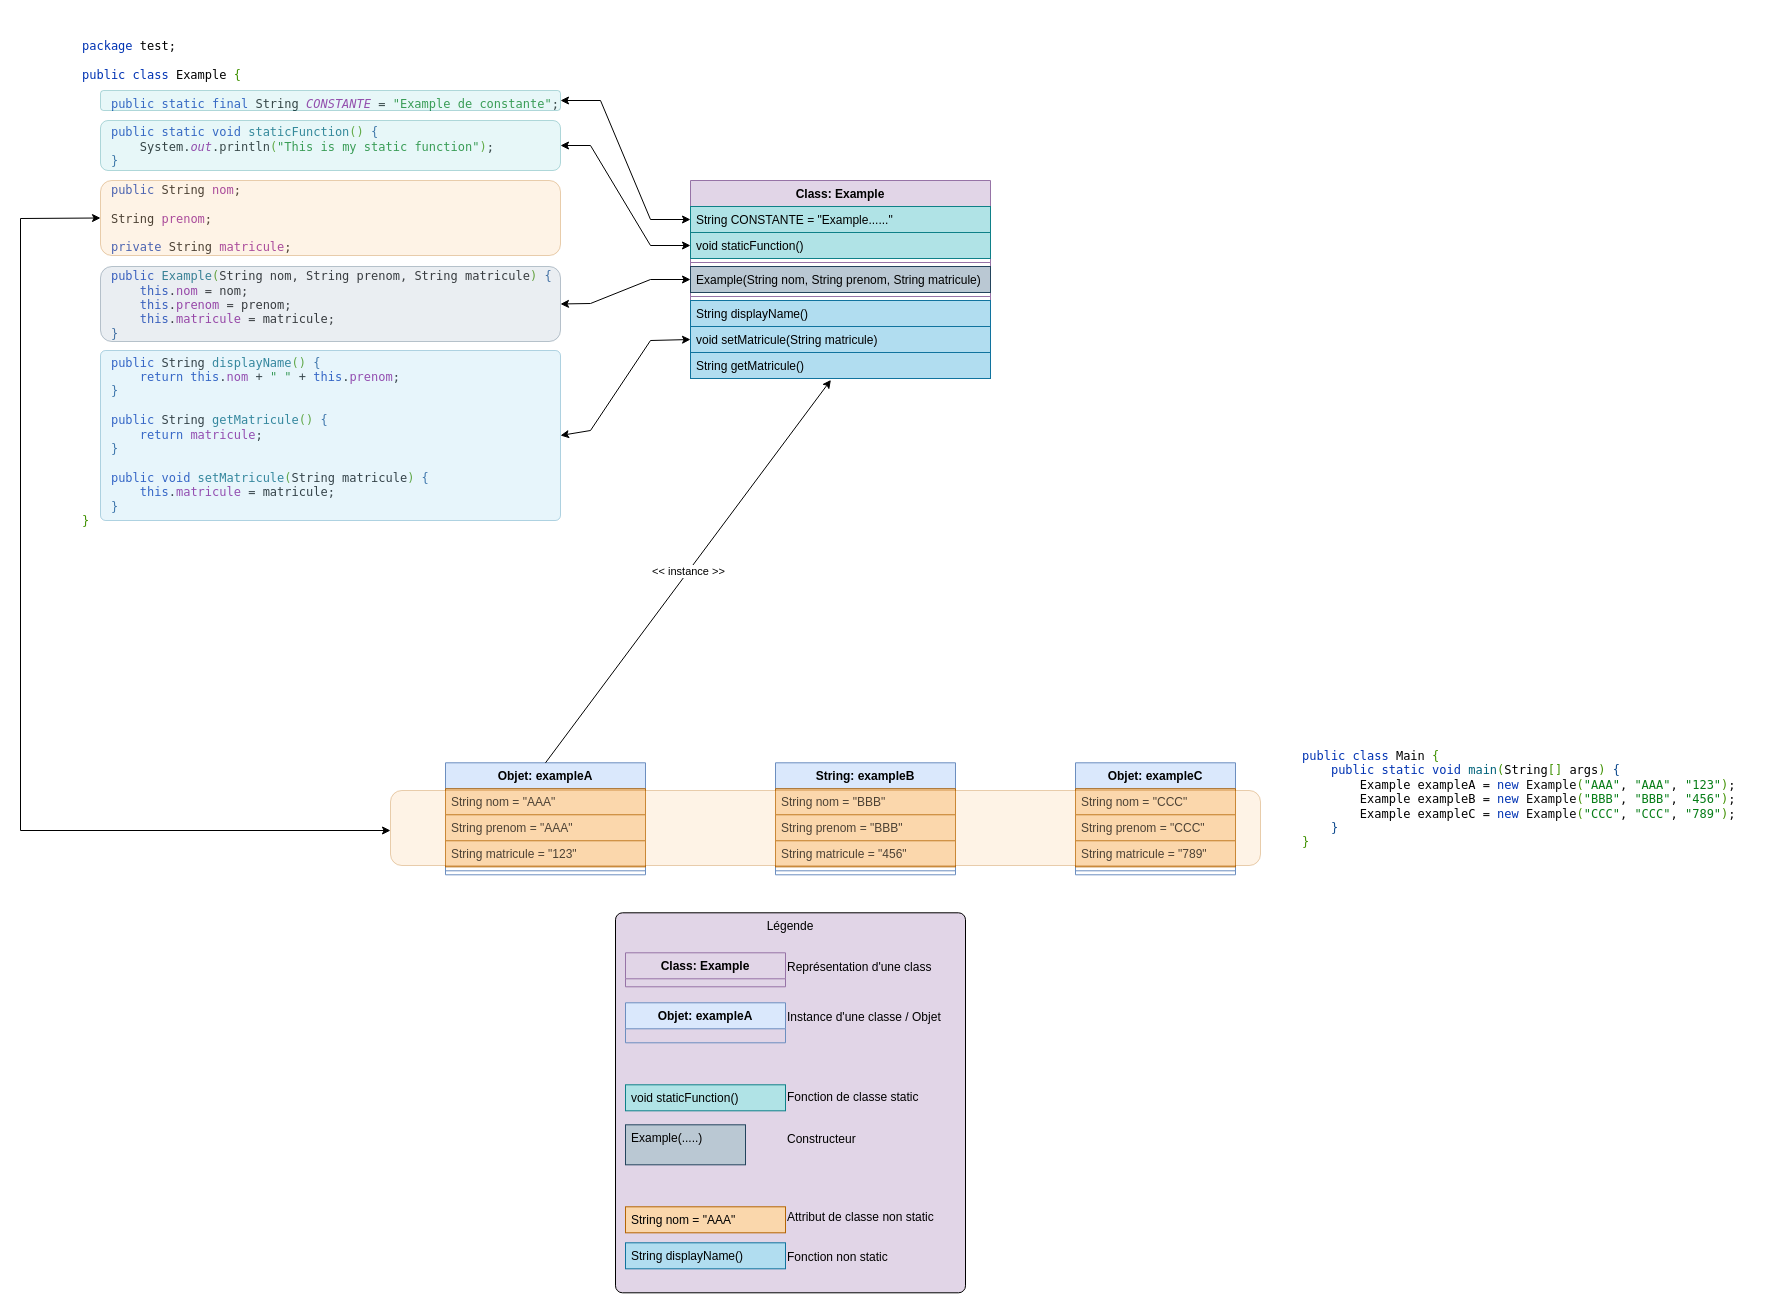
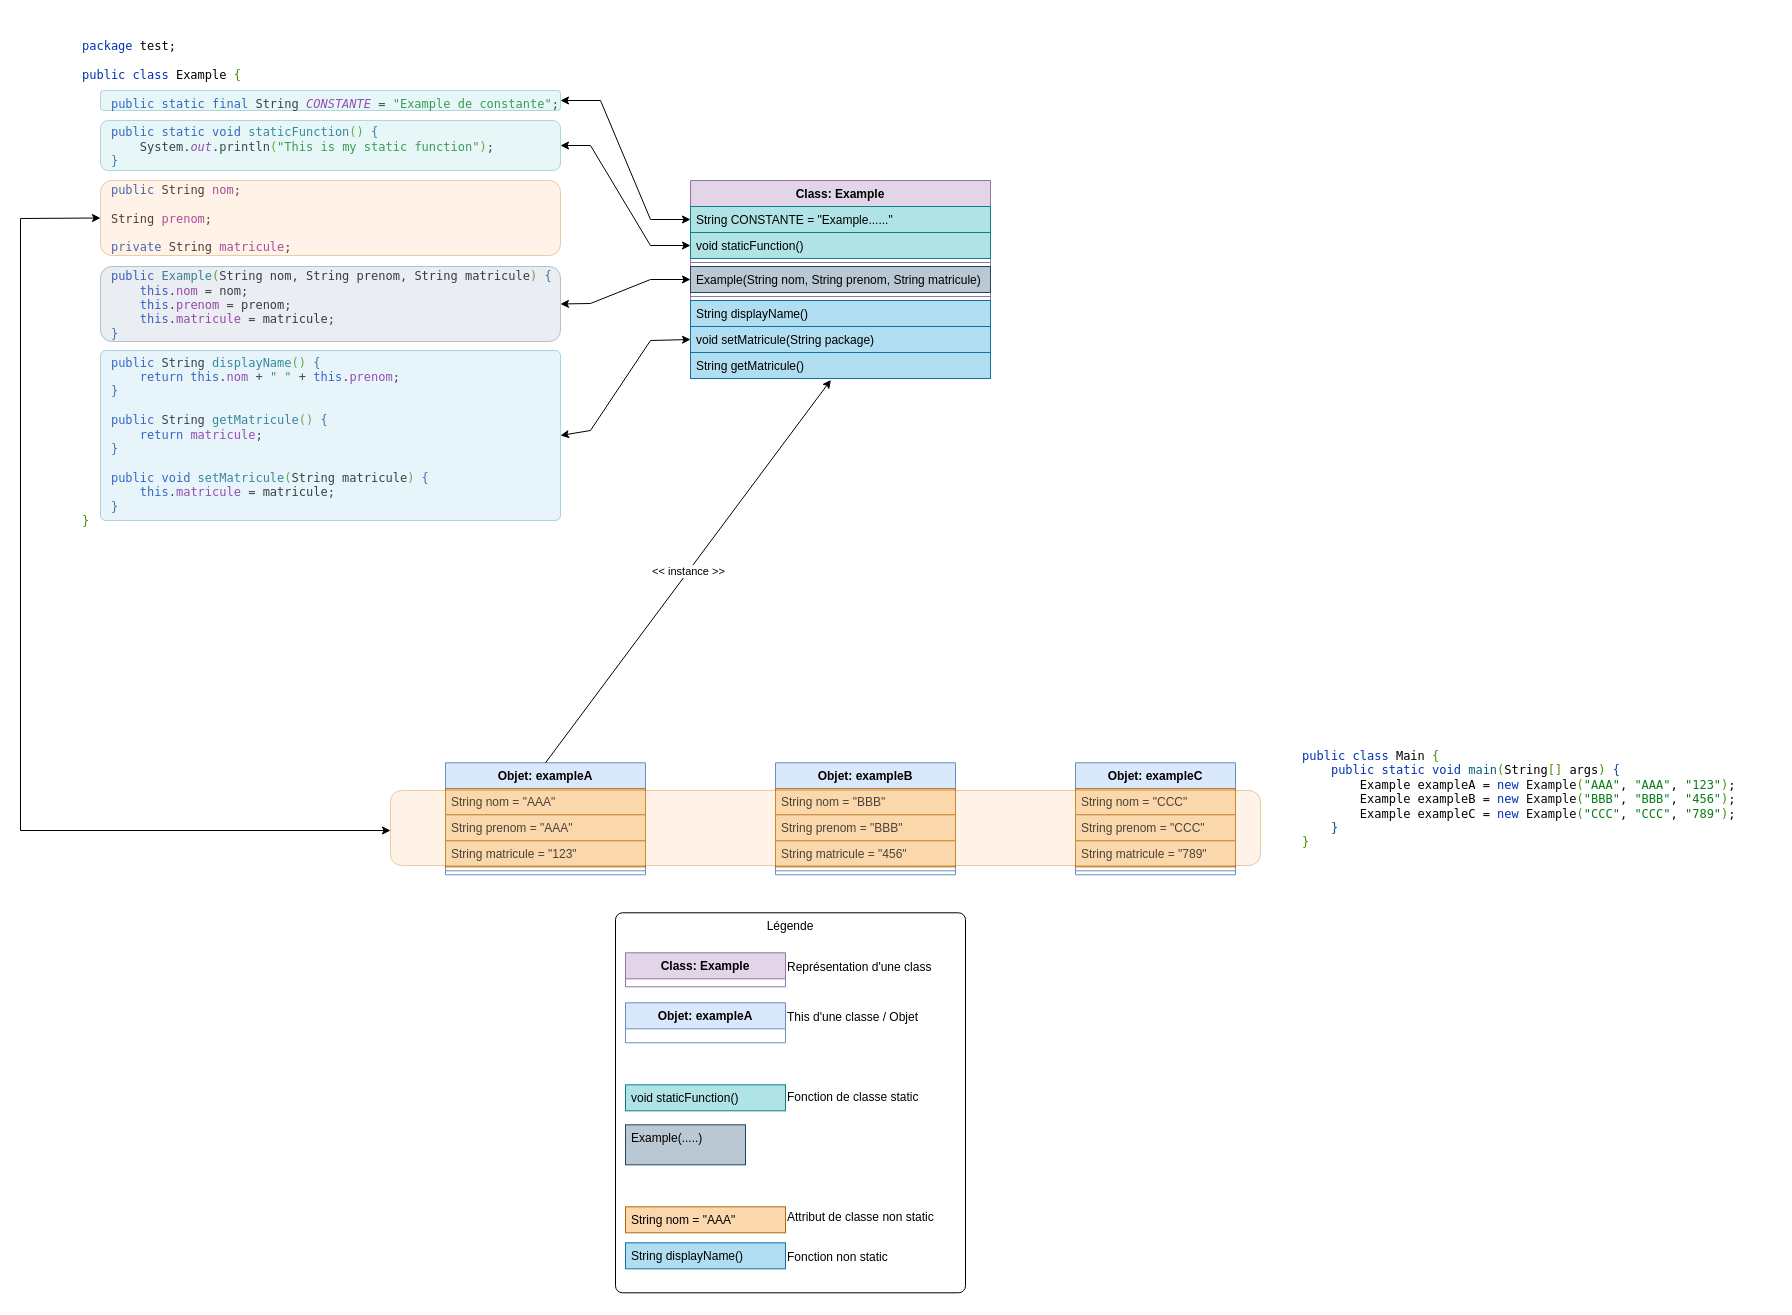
(802, 341) -> (798, 341)
(866, 777) -> (866, 777)
(876, 1018) -> (861, 1018)
(791, 1103) -> (791, 1103)
(831, 1140) -> none
